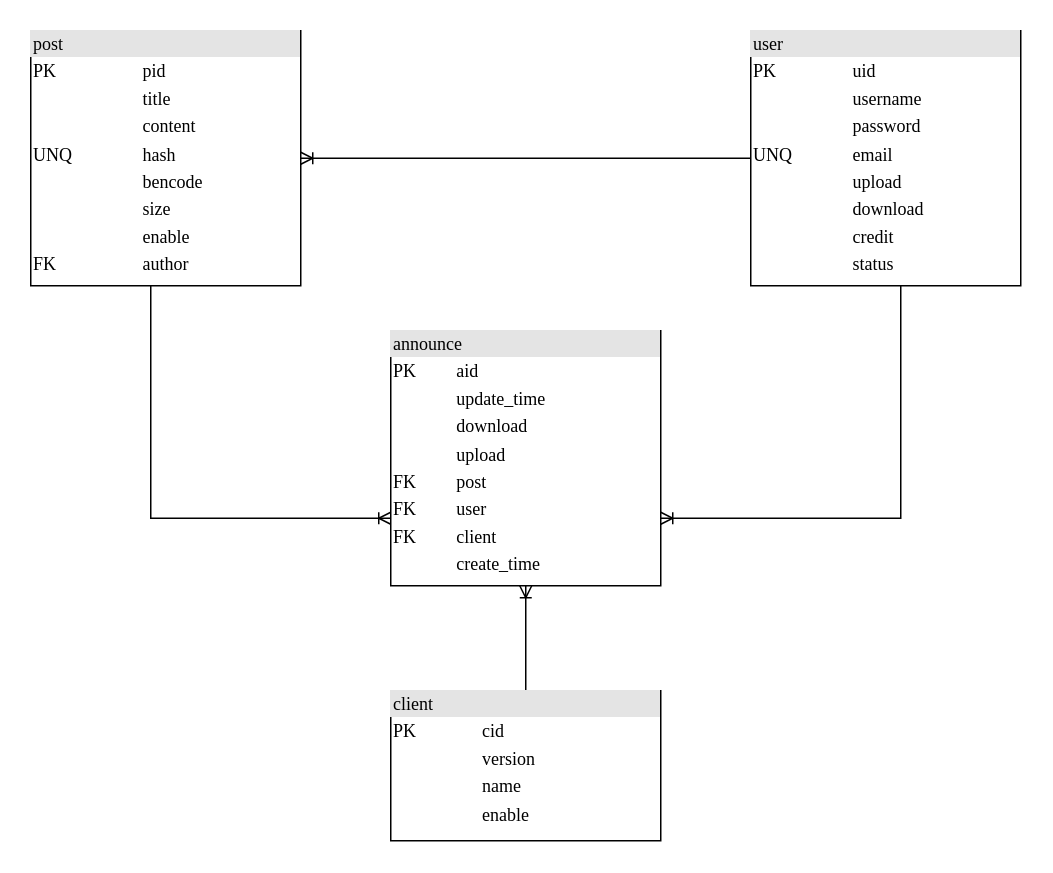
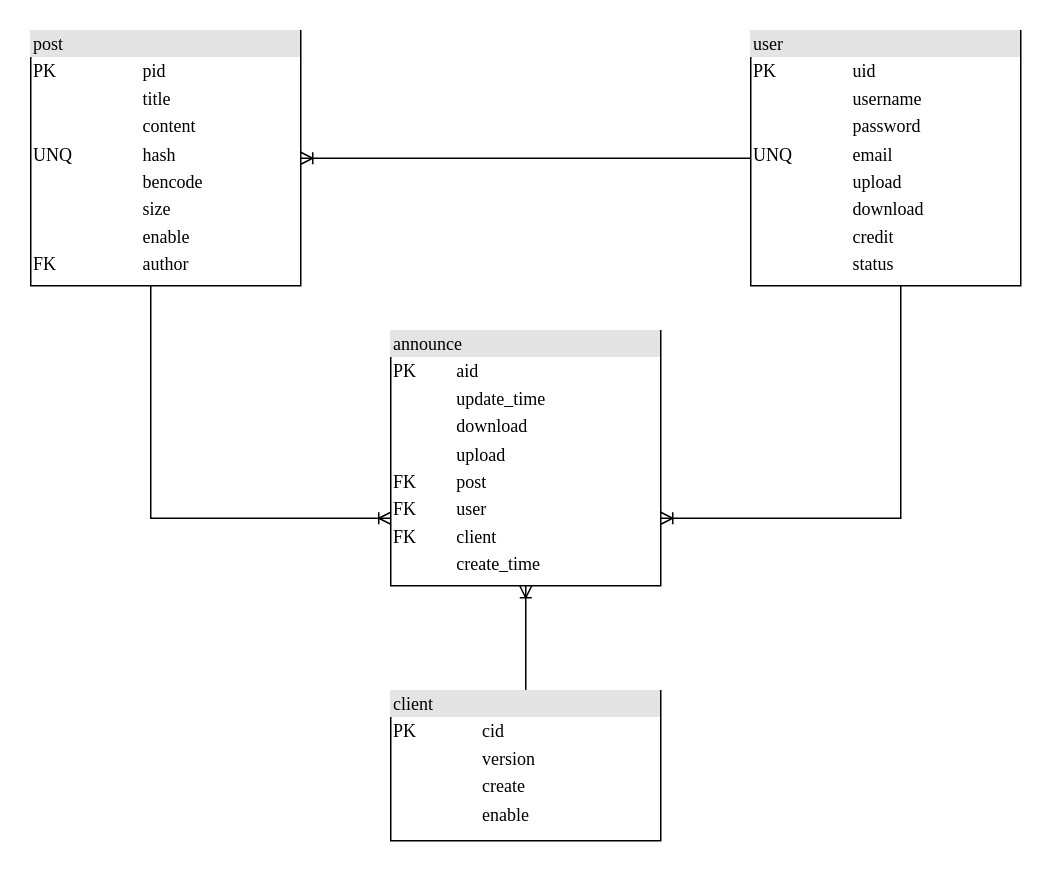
(424, 745) -> (424, 745)
